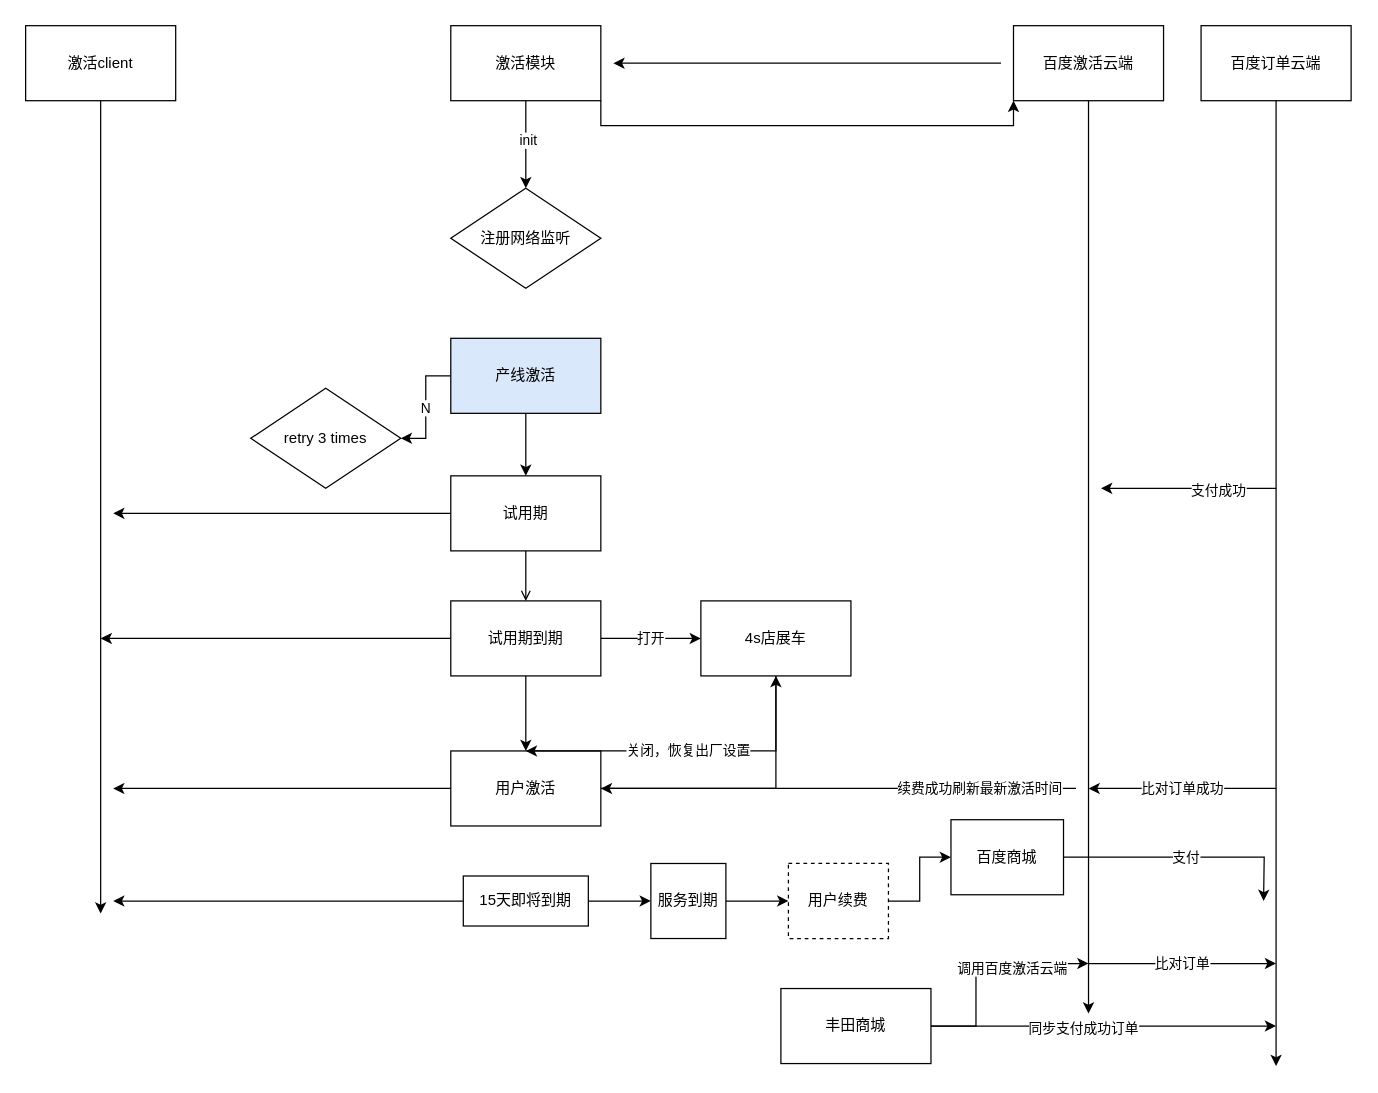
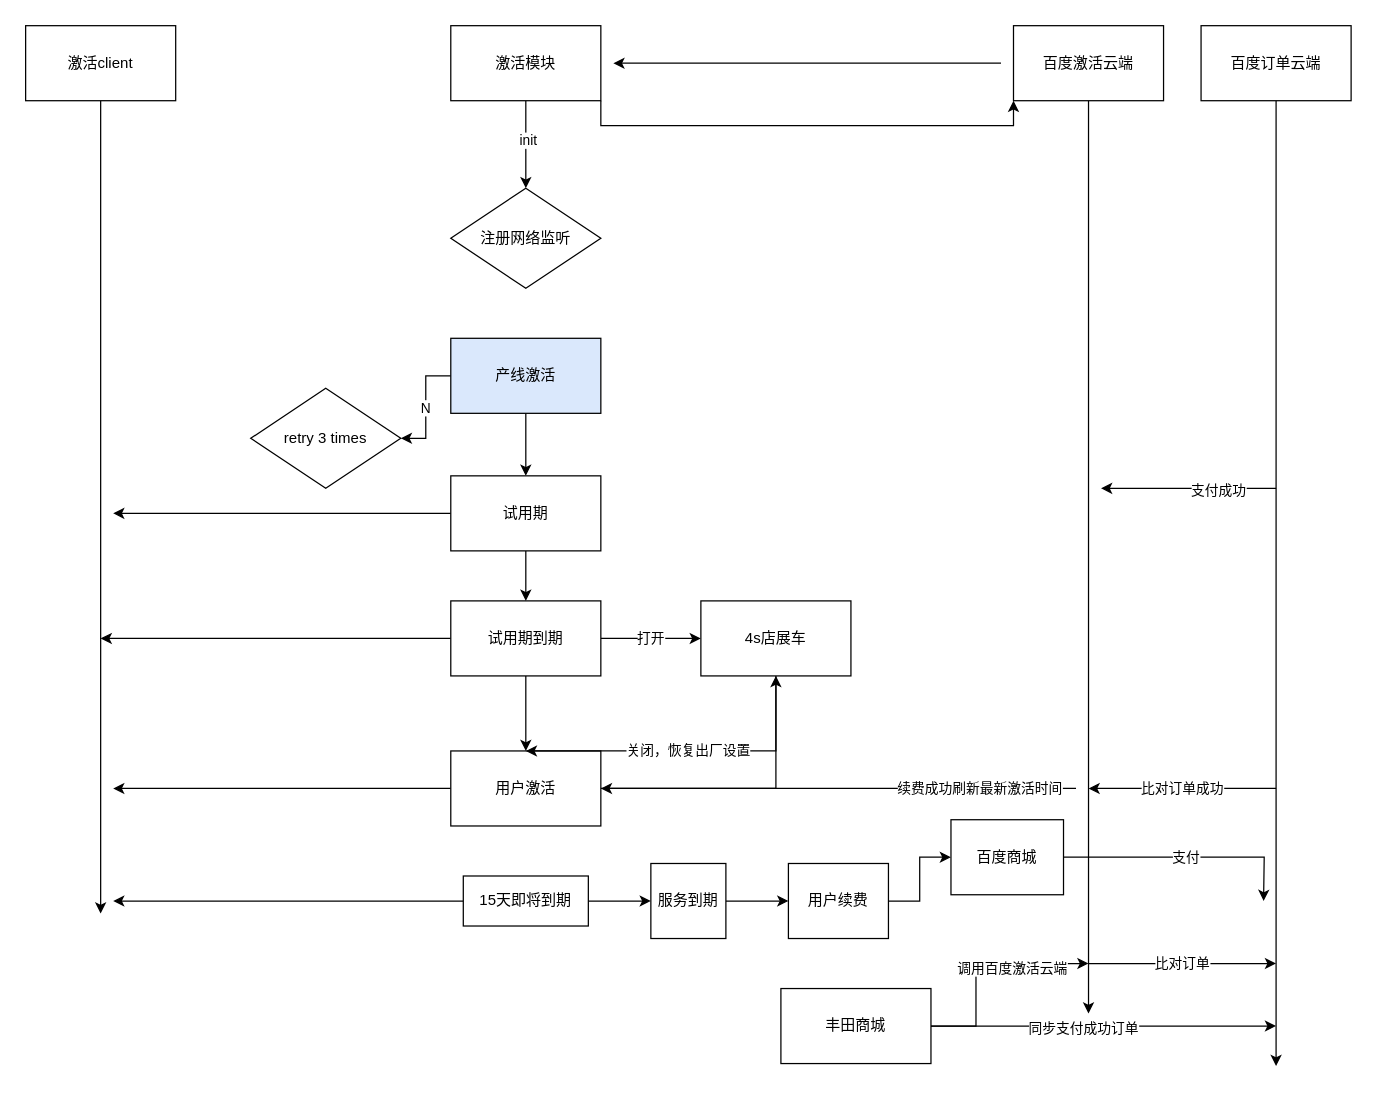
(526, 593) -> (526, 591)
(838, 901) -> (838, 901)
